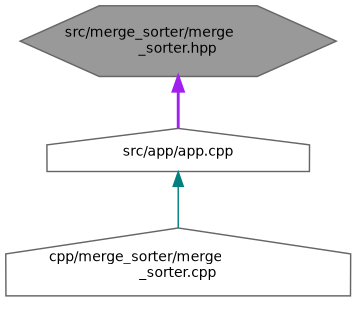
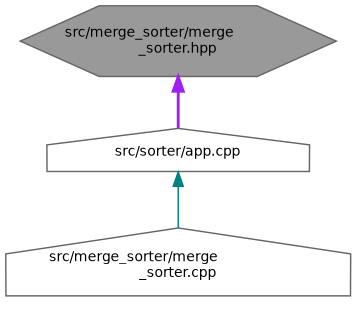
(178, 152) -> (178, 152)
(178, 266) -> (178, 266)
